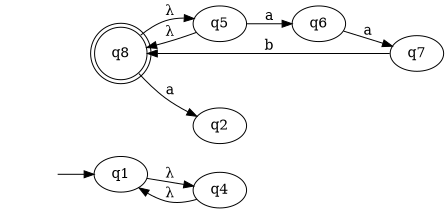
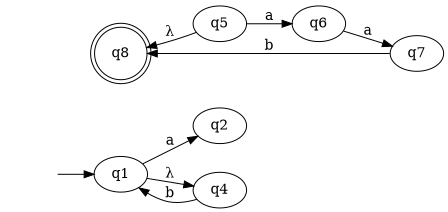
(161, 23) -> none
(161, 95) -> (166, 152)
(170, 194) -> (170, 194)
